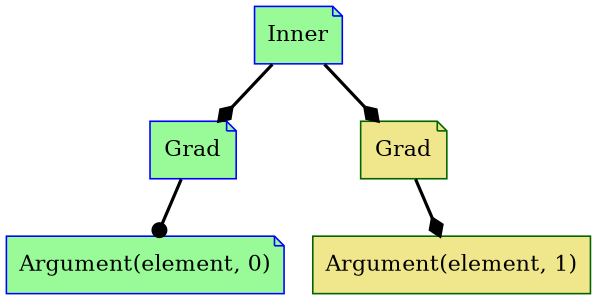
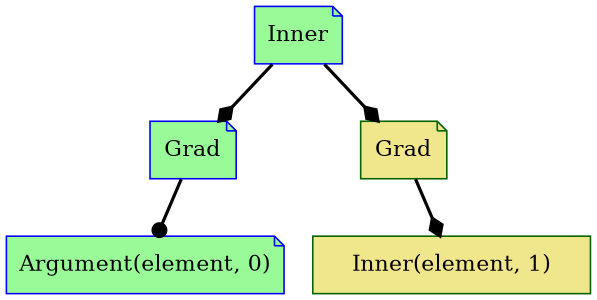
(452, 265) -> (452, 265)
